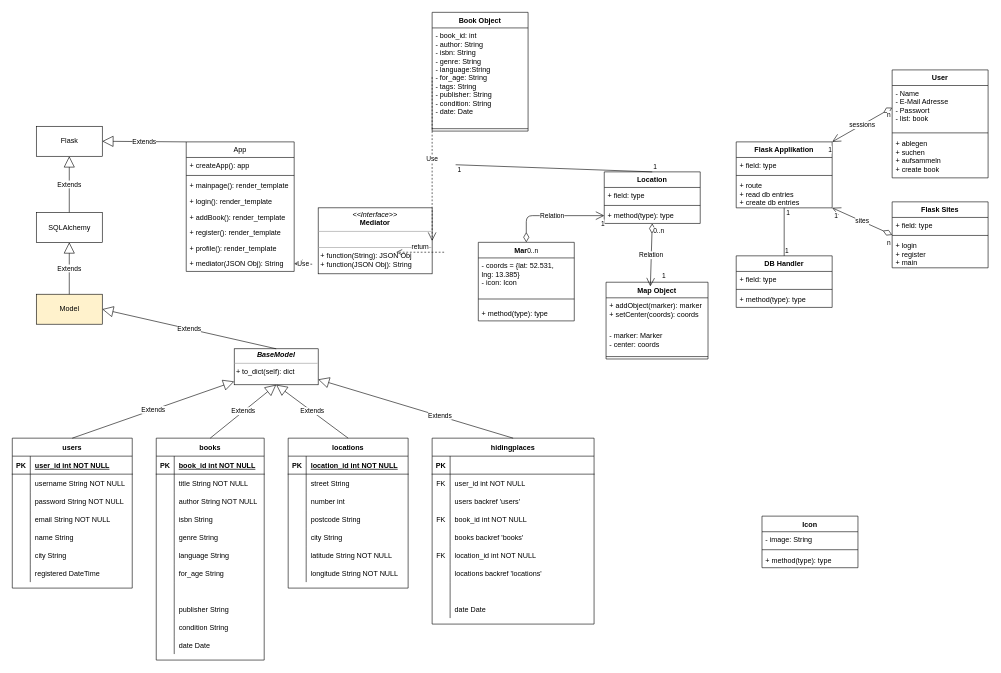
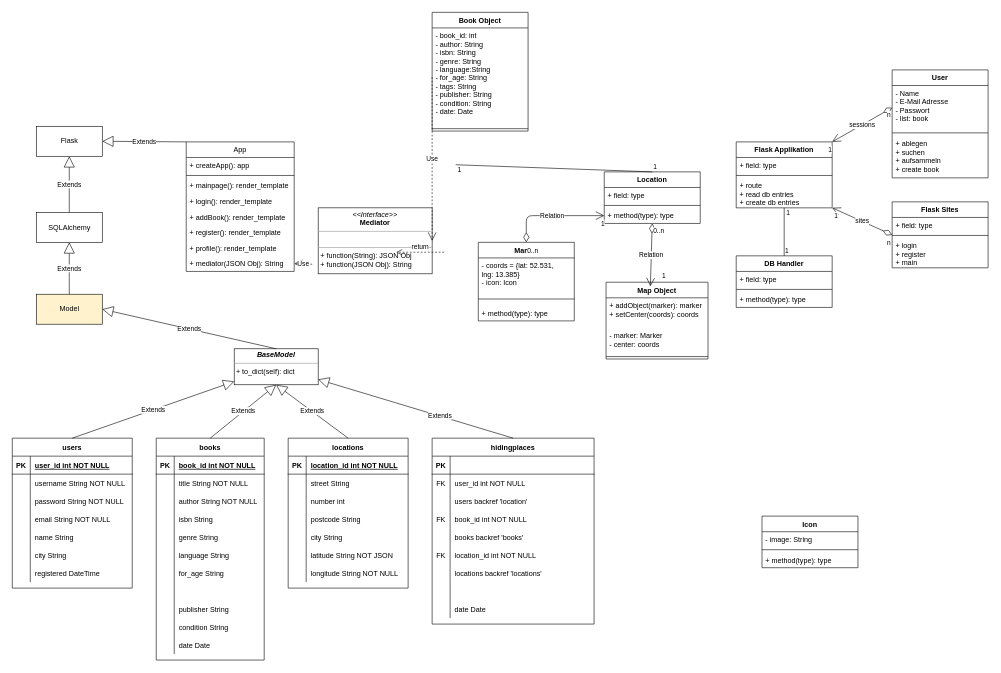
(493, 502) -> (498, 502)
(354, 556) -> (354, 556)
